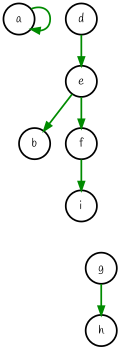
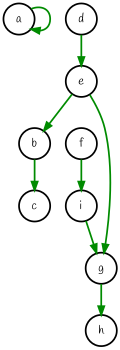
(81, 108) -> (110, 168)
none -> (35, 206)
none -> (90, 233)
